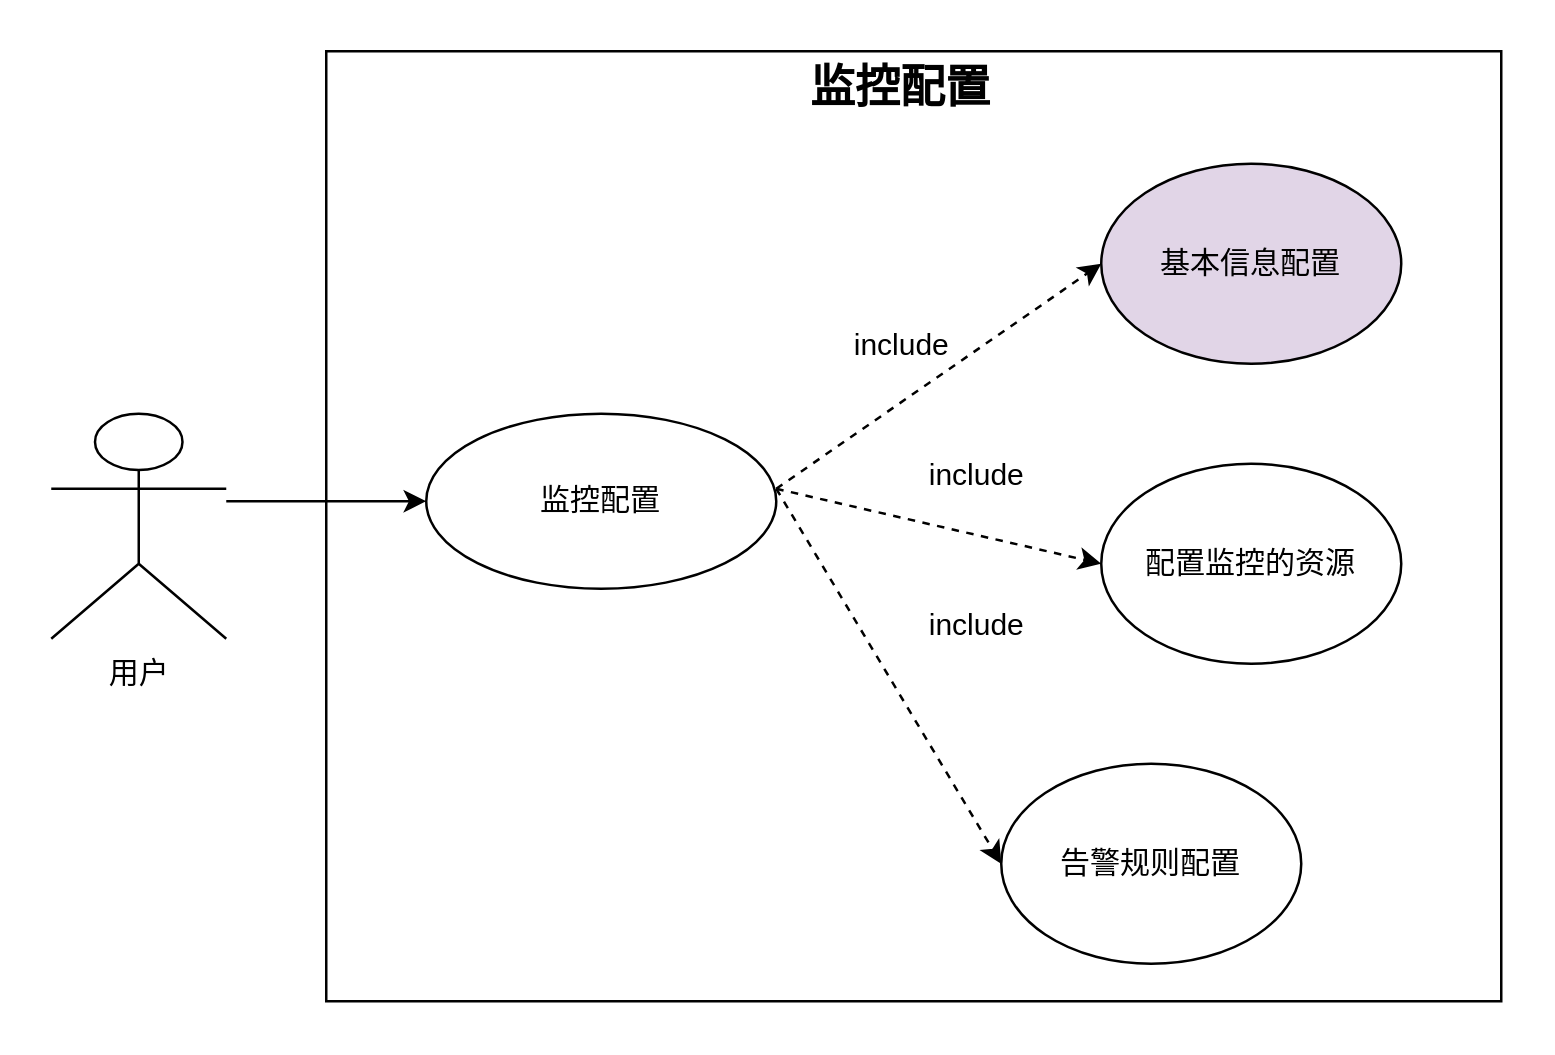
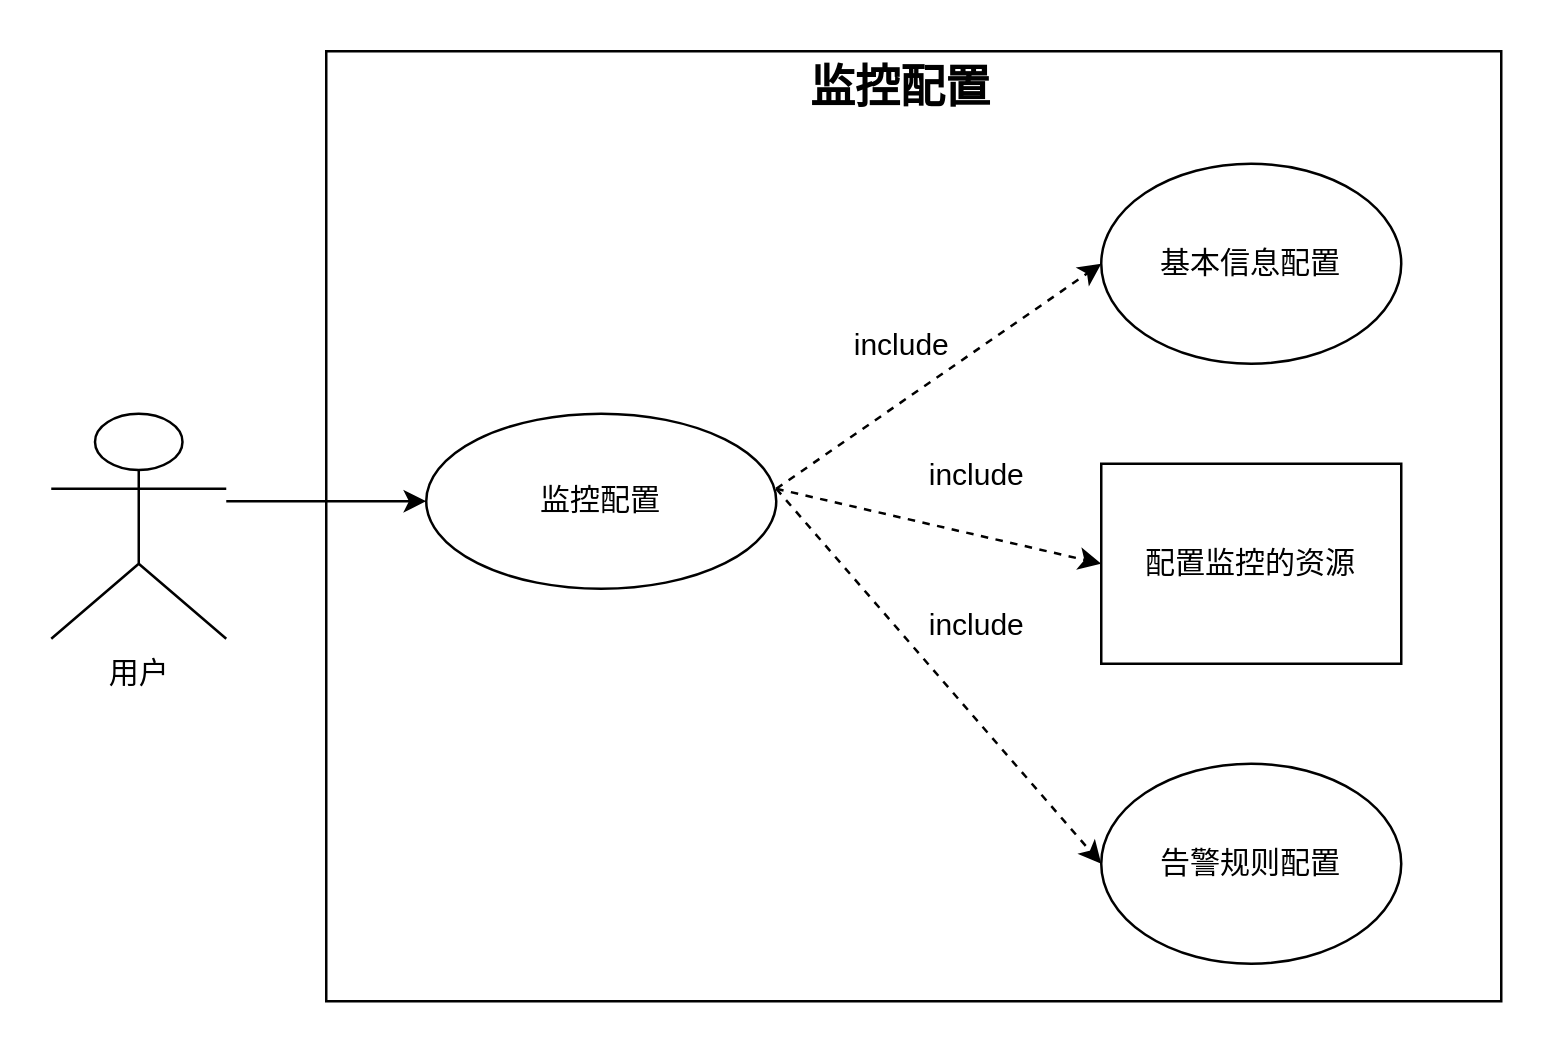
(1251, 264) -> (1251, 264)
(1251, 564) -> (1251, 564)
(1151, 864) -> (1251, 864)
